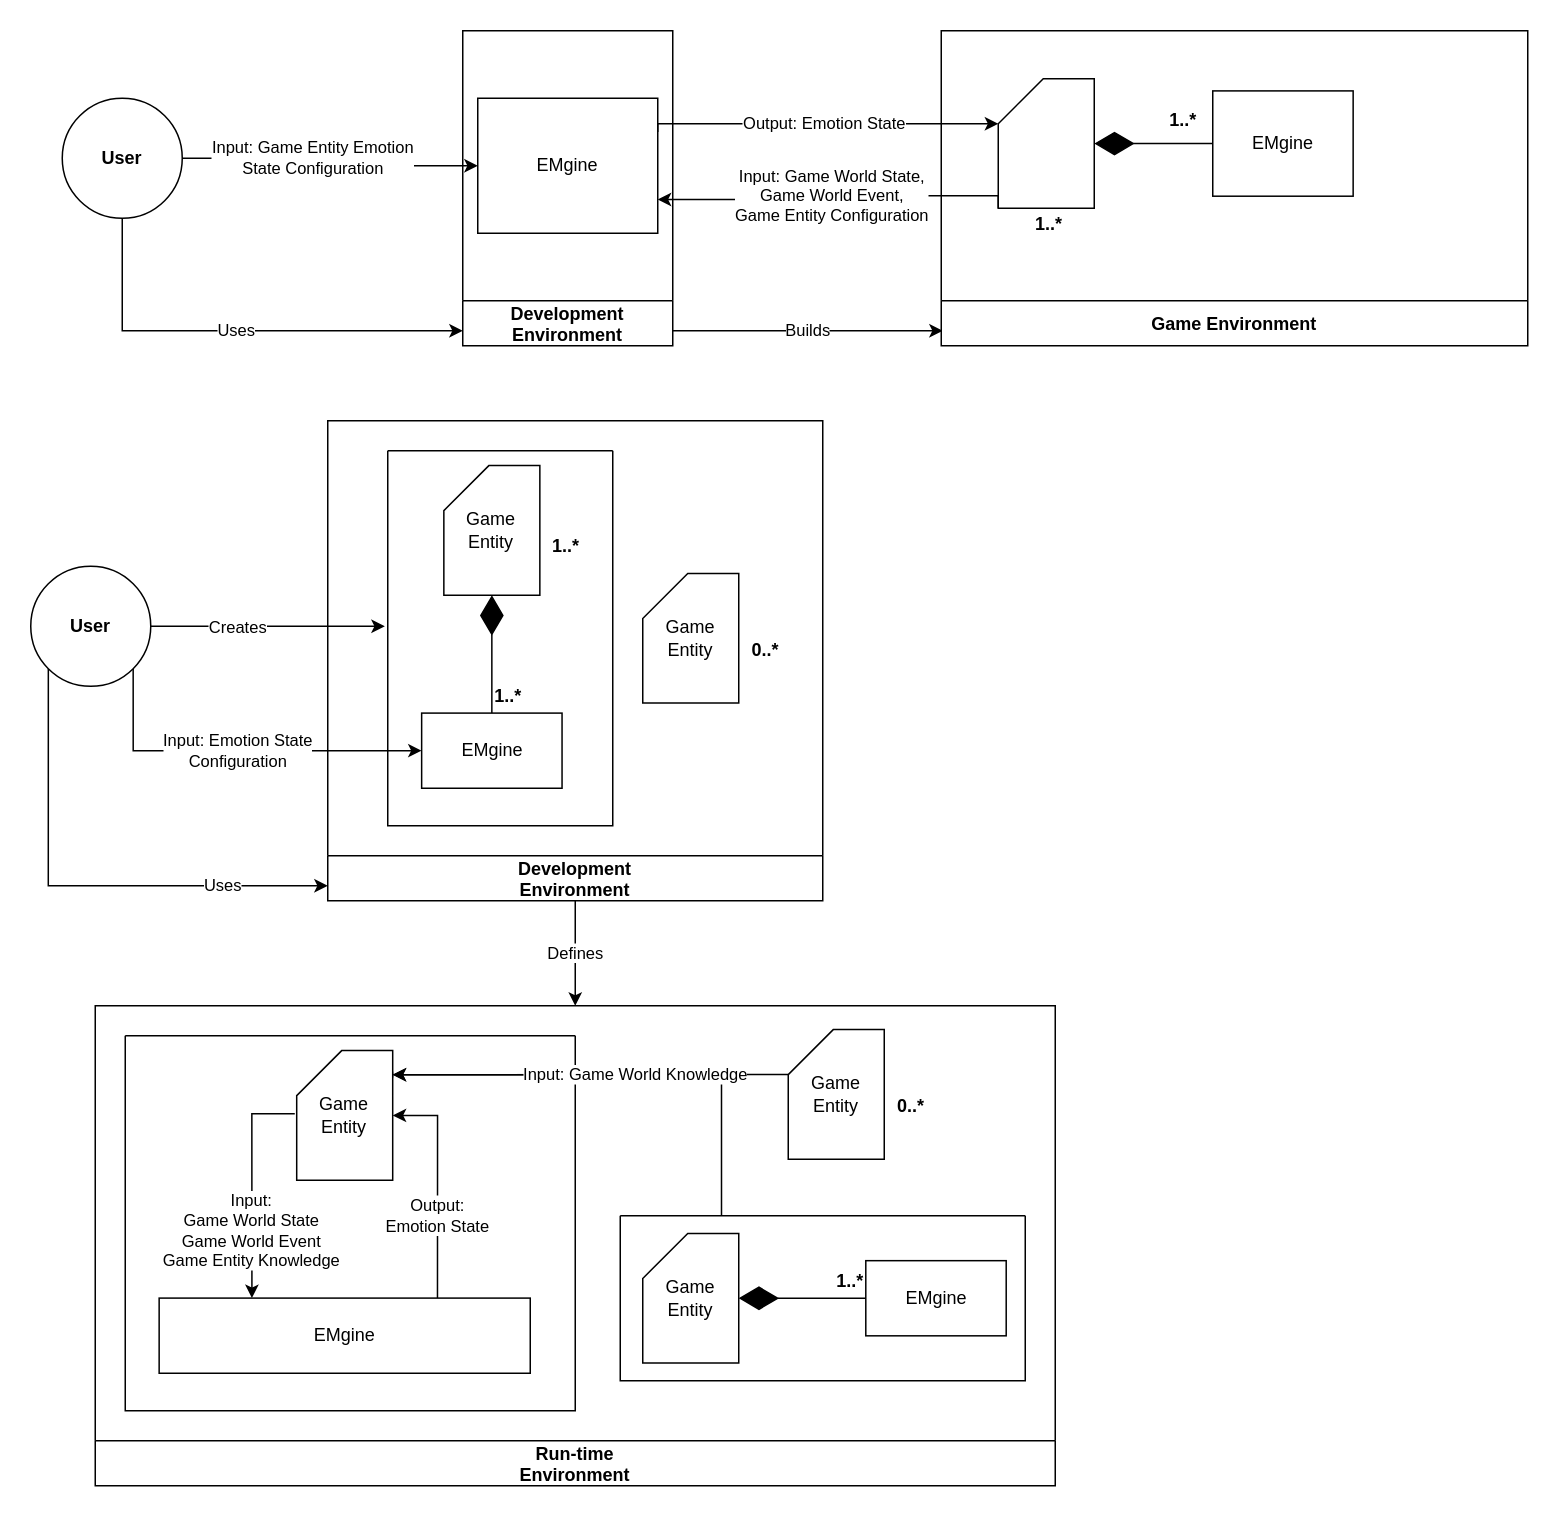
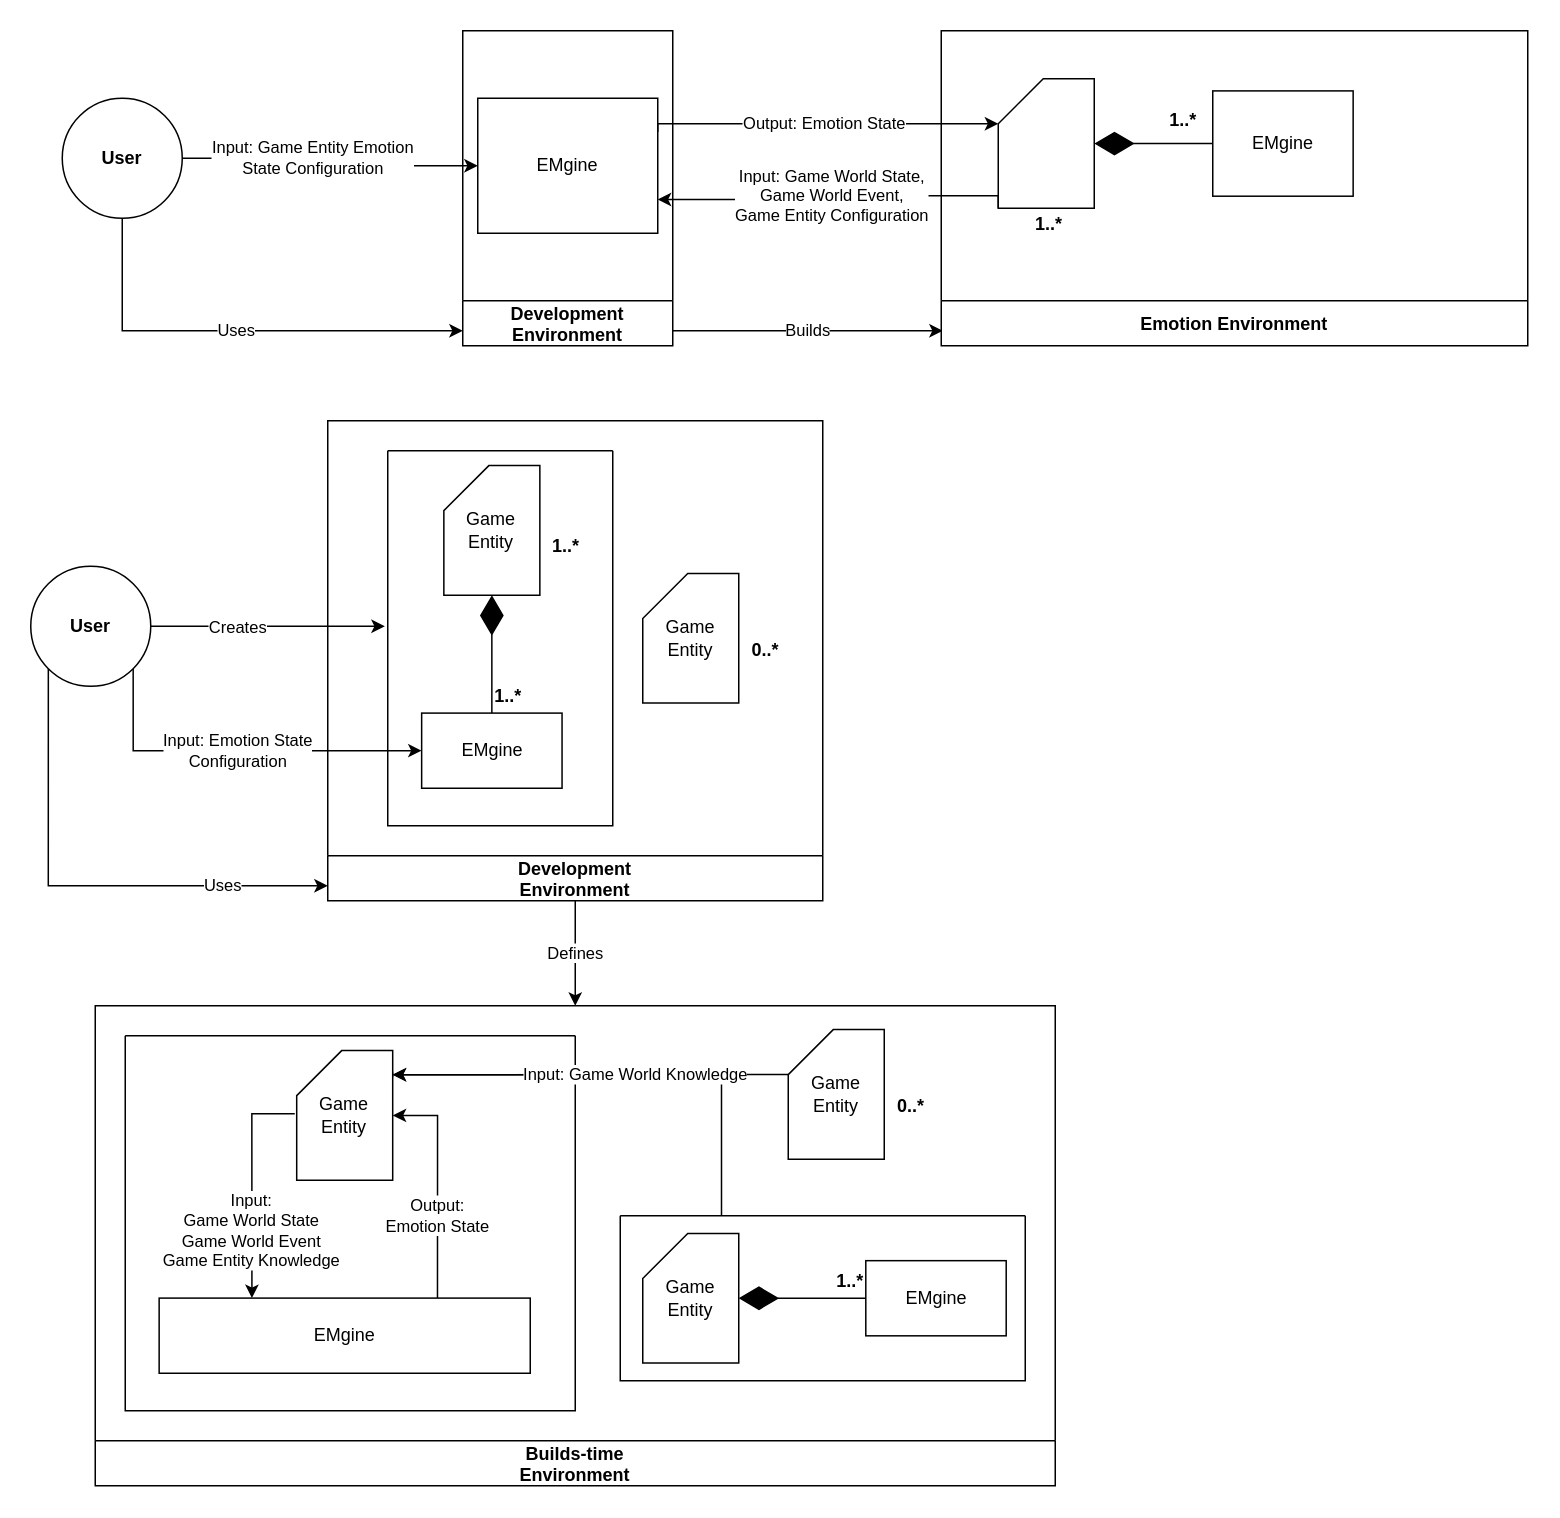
(1234, 324) -> (1234, 324)
(575, 1454) -> (575, 1454)
